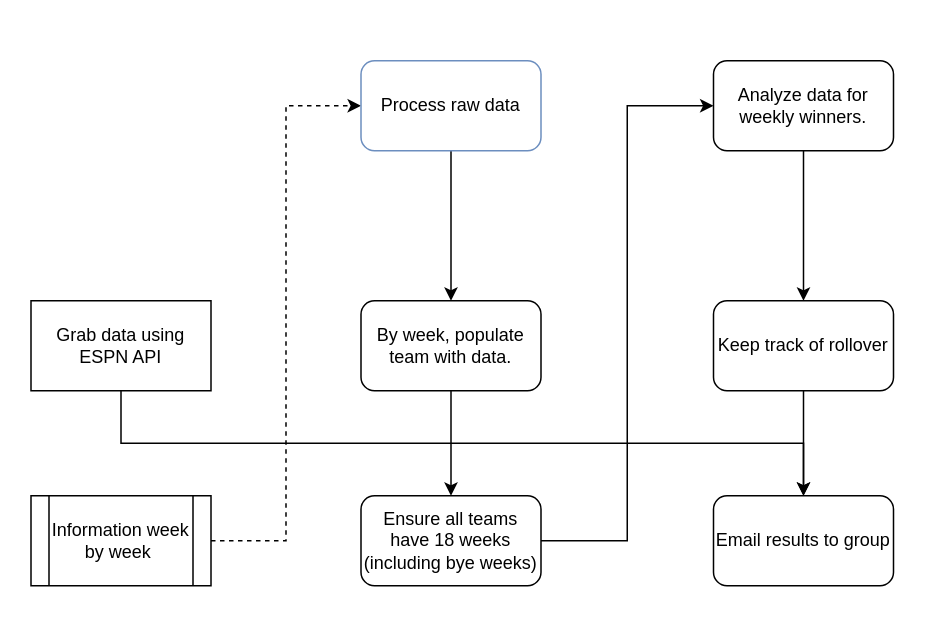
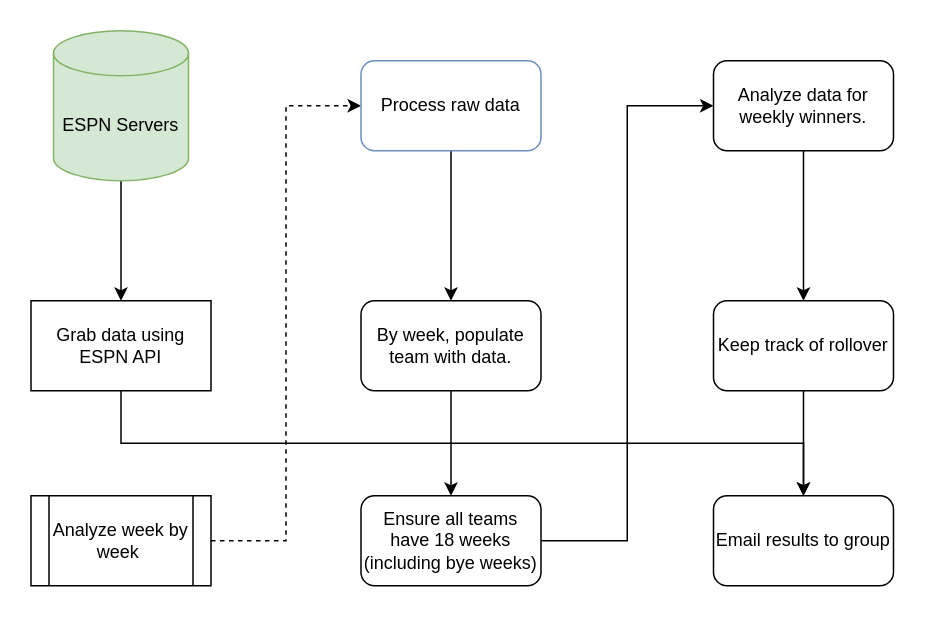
none -> (121, 106)
none -> (121, 236)
(121, 541) -> (121, 541)
